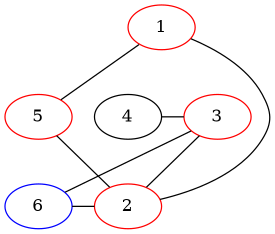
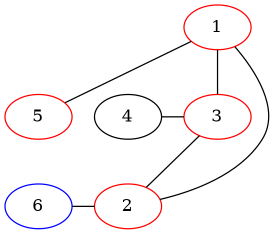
(83, 161) -> none
(119, 166) -> (218, 72)
